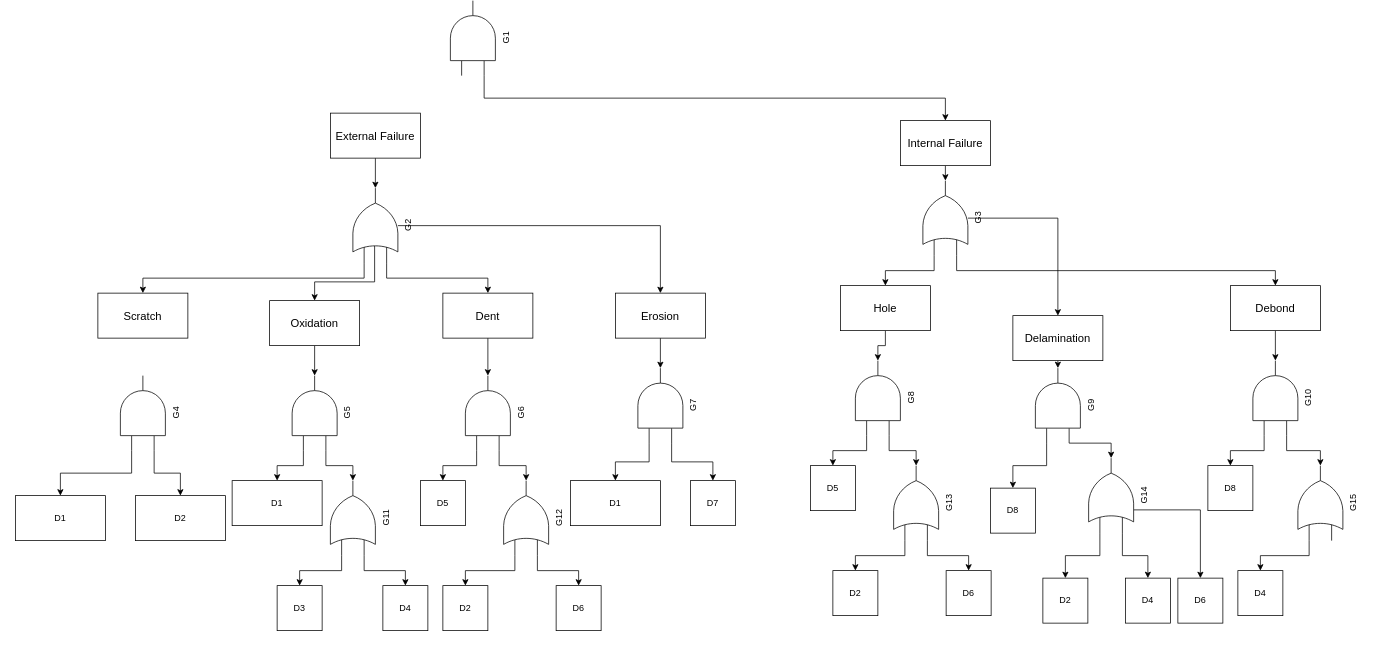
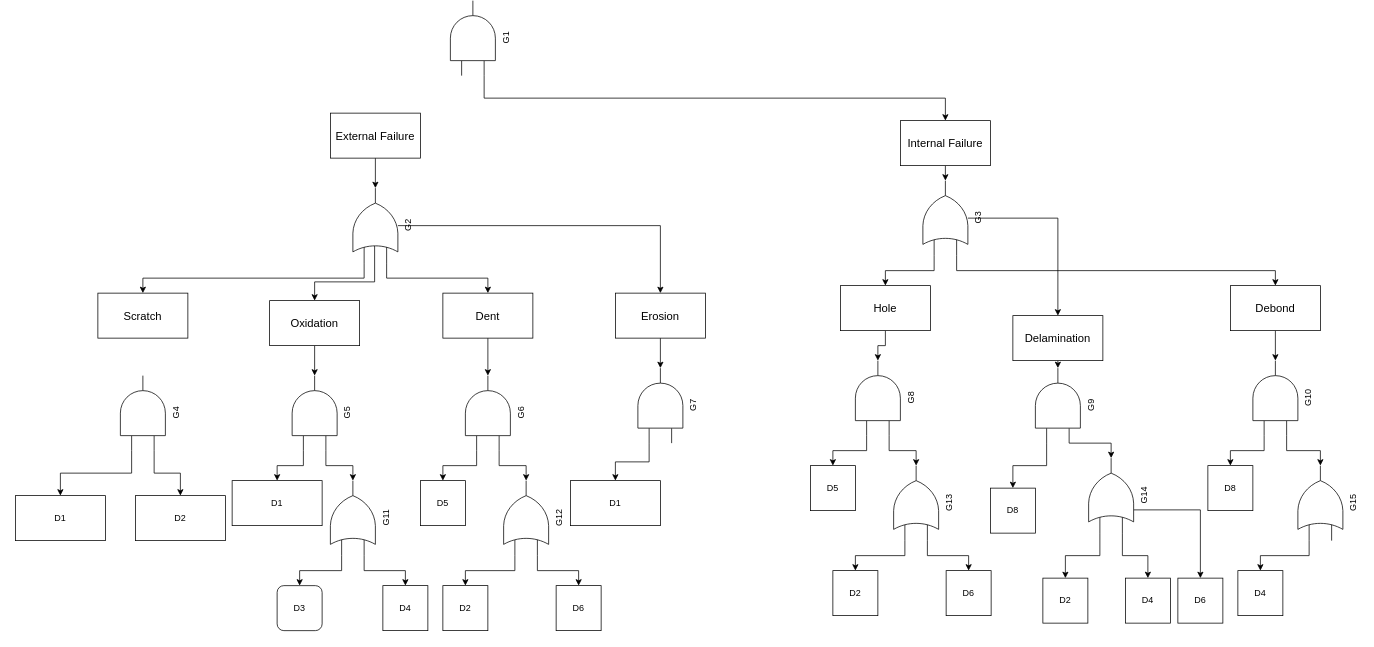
(672, 453) -> none
(713, 503) -> none
(300, 608) -> (300, 608)
